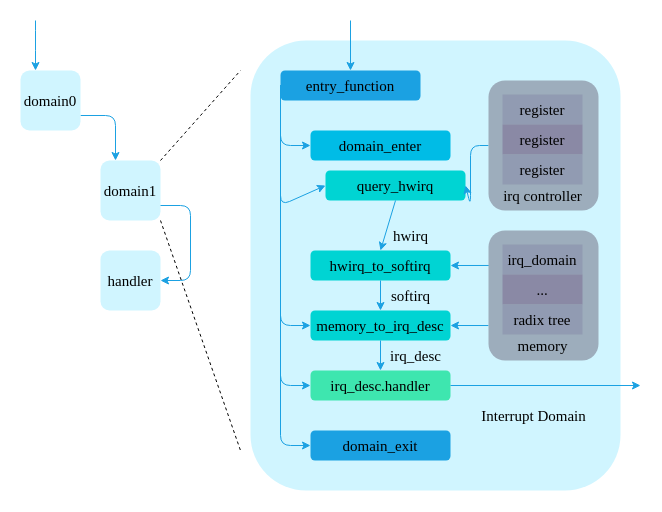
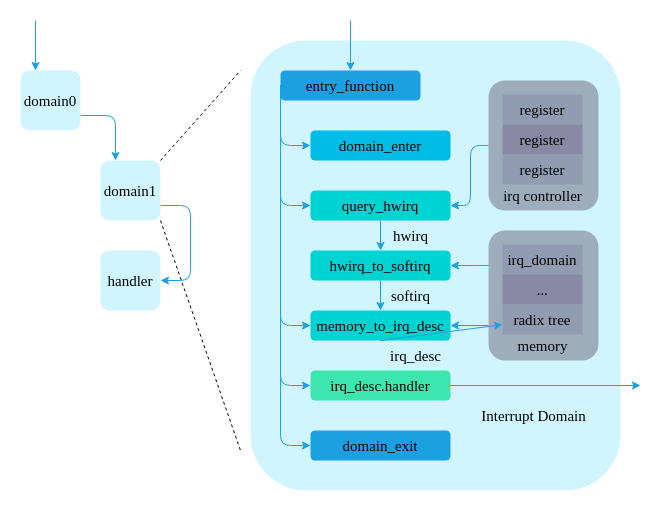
(396, 186) -> (381, 206)
(381, 352) -> (472, 329)
